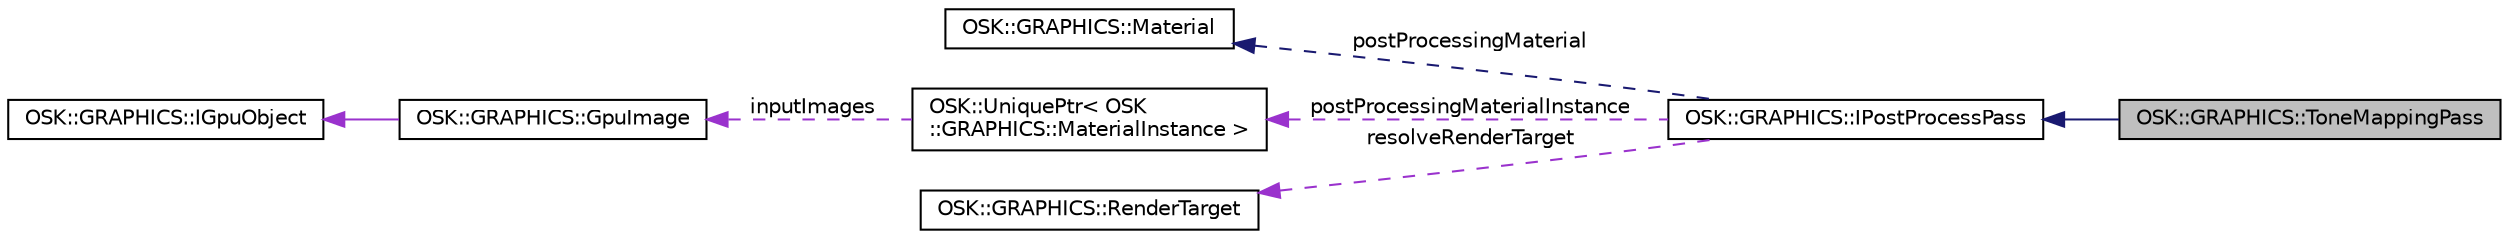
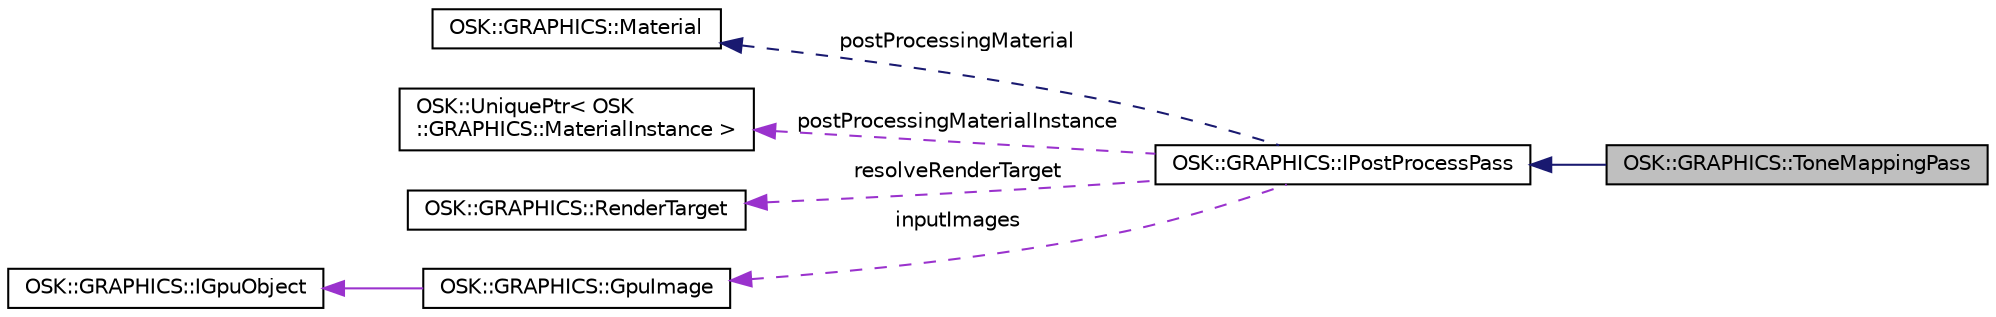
(820, 119) -> (1022, 250)
